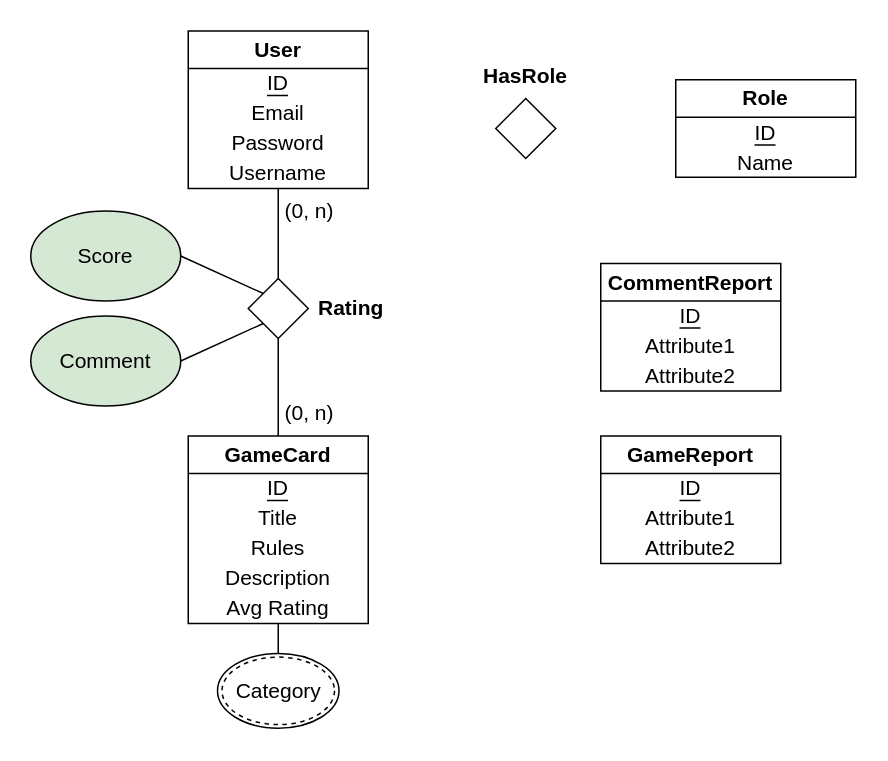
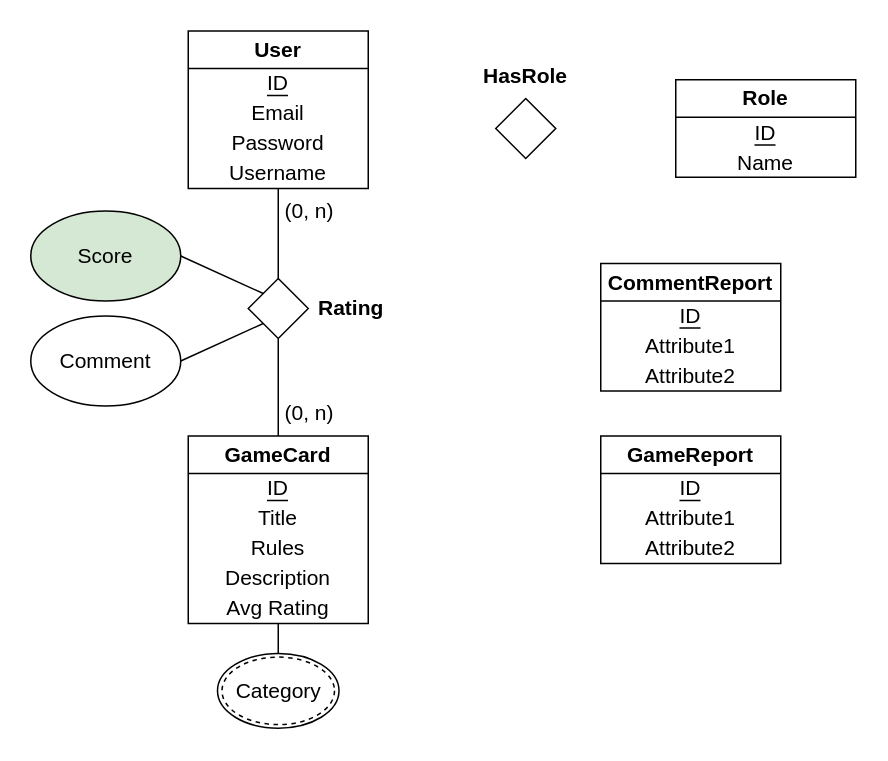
(106, 361) -> (106, 361)
